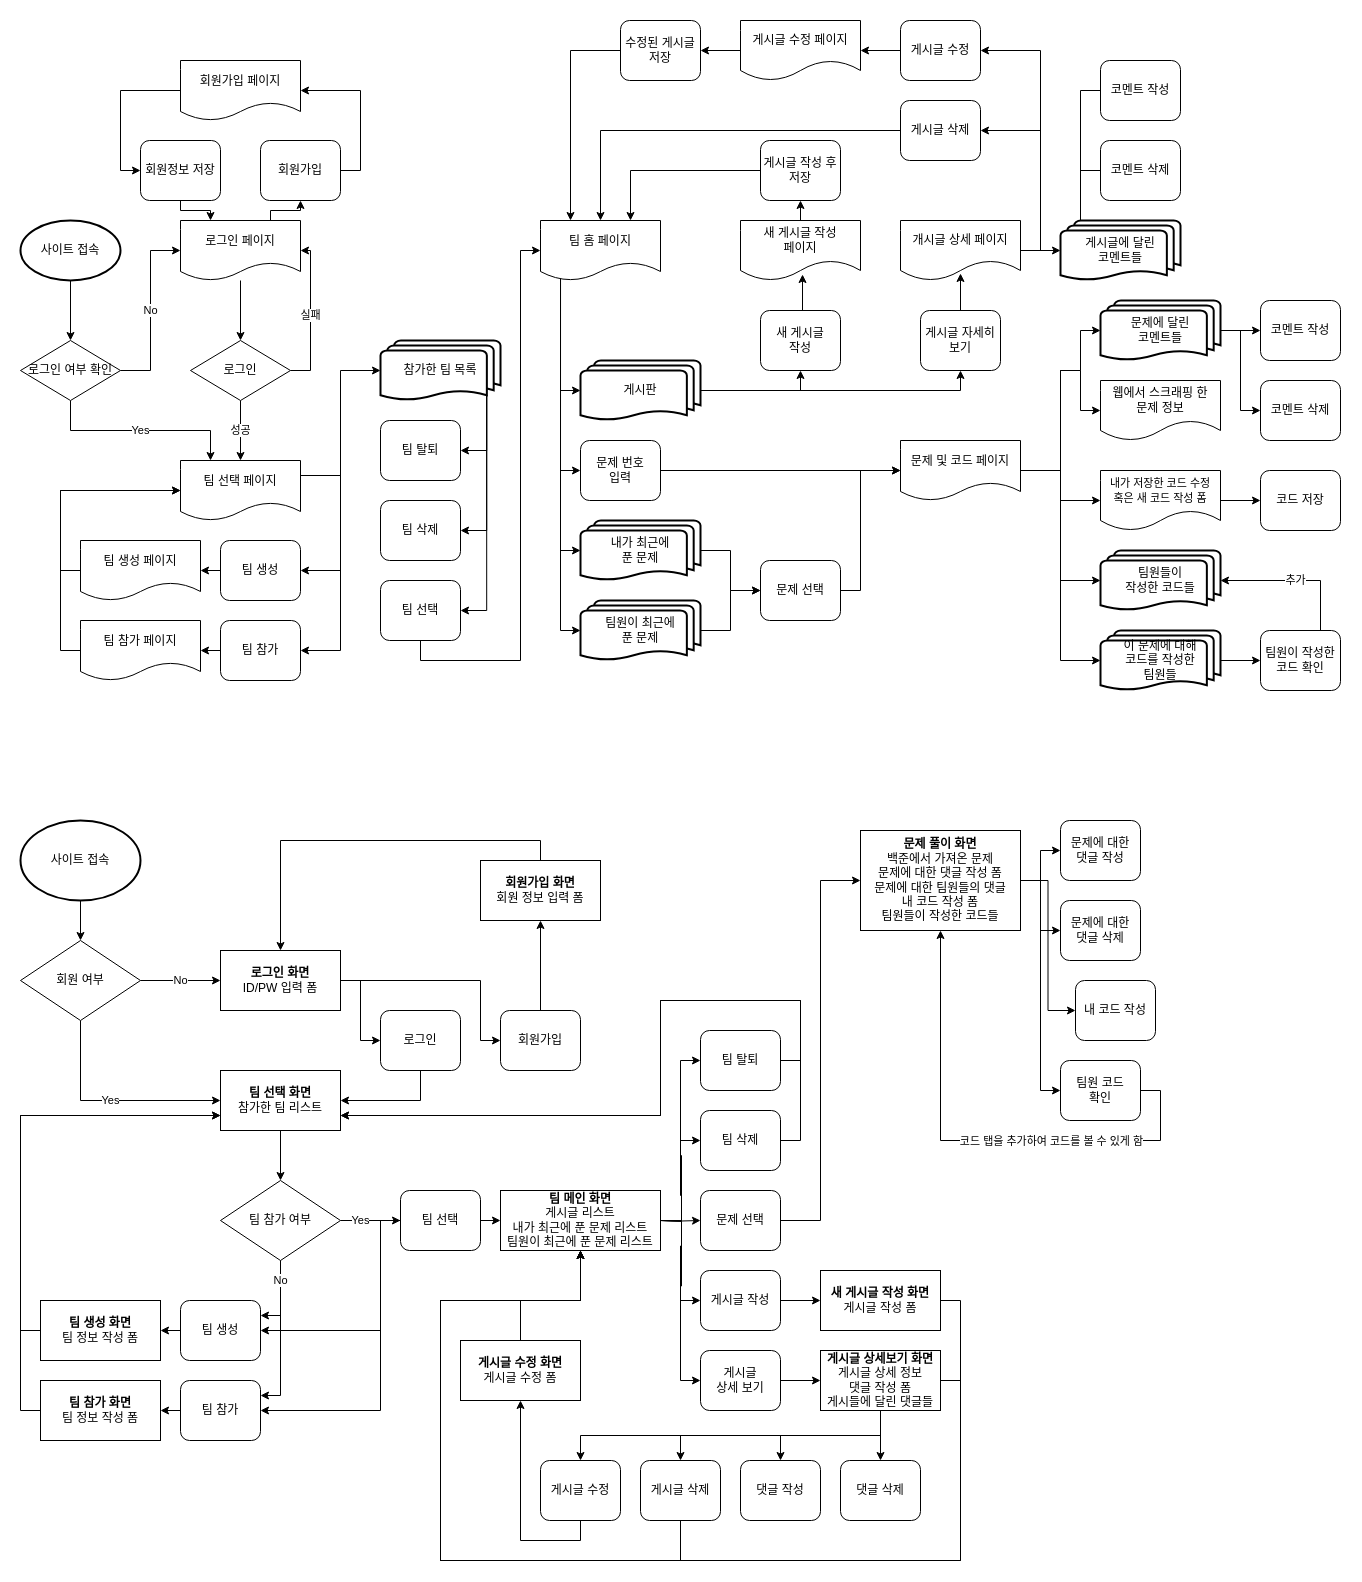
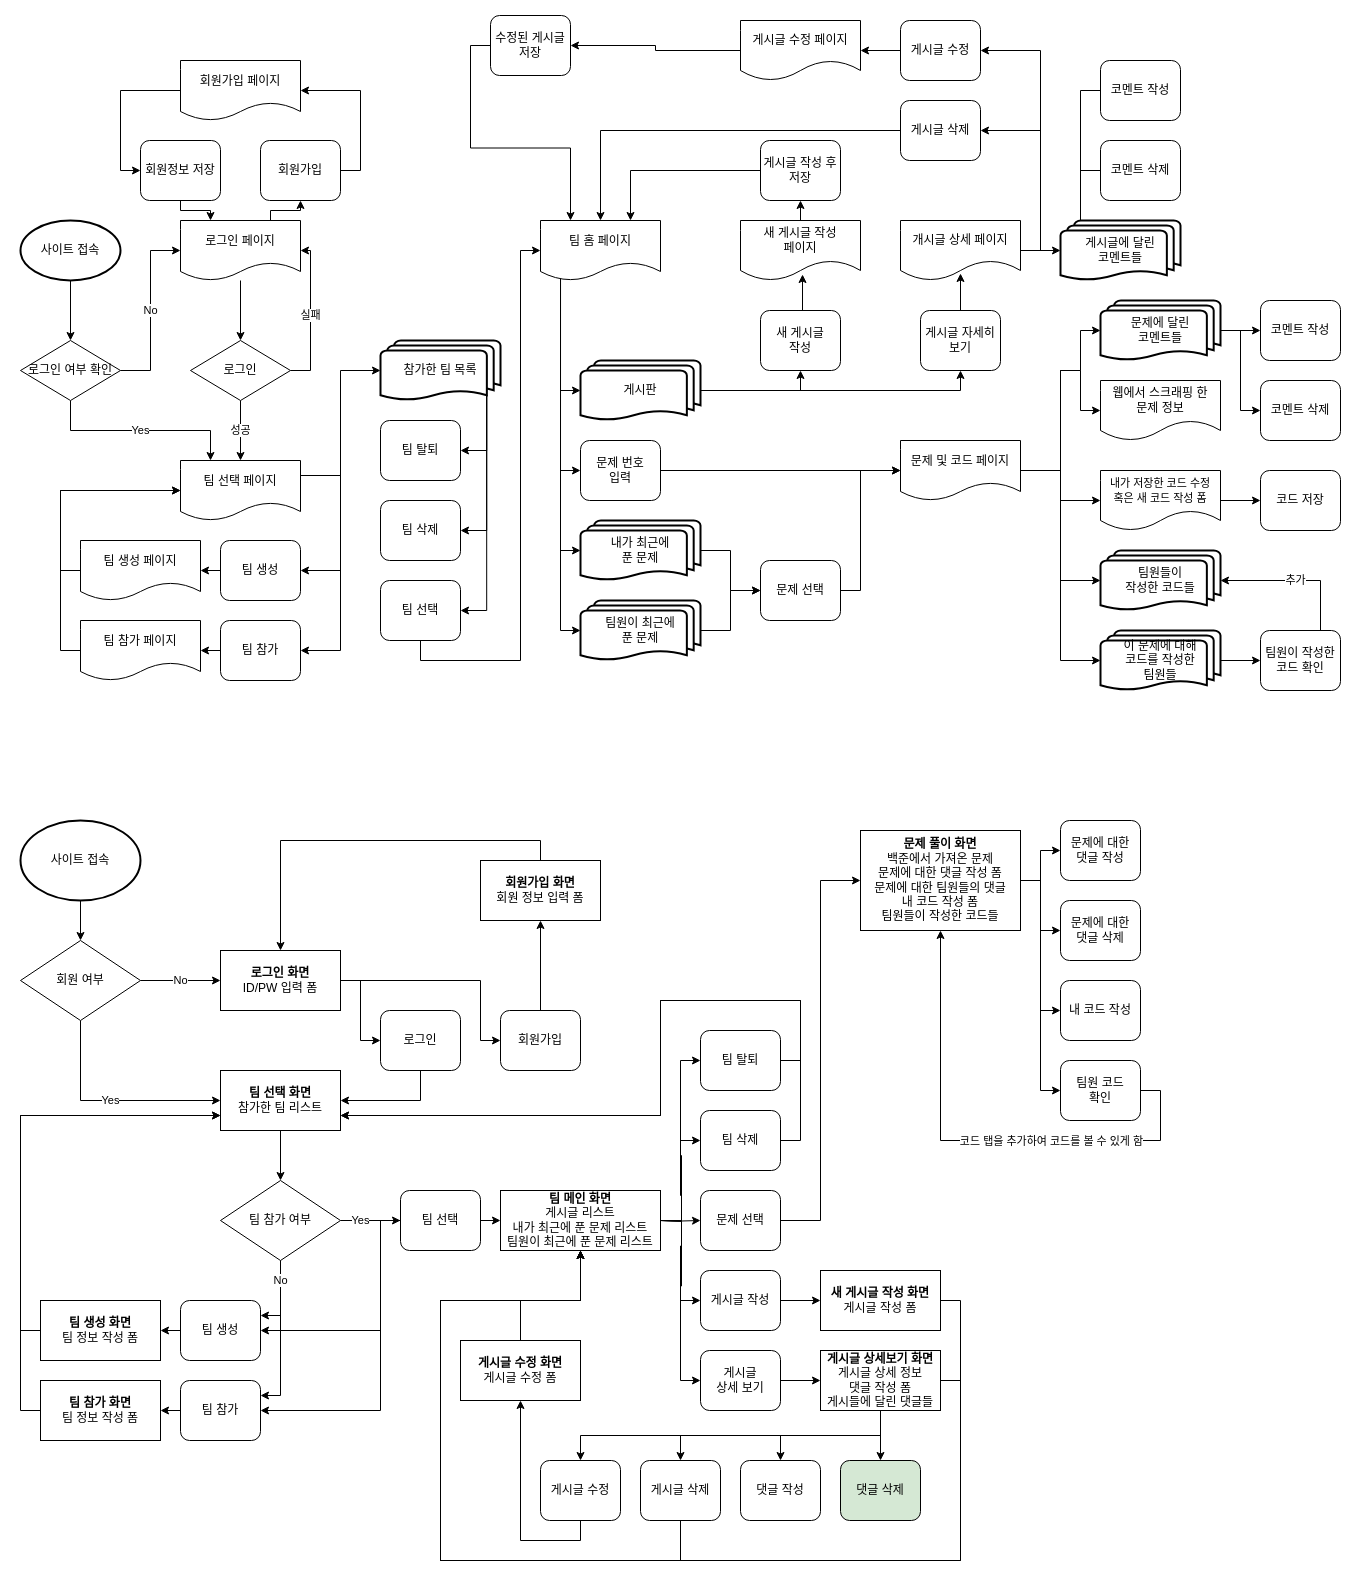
(661, 51) -> (531, 46)
(1116, 1011) -> (1101, 1011)
(881, 1491) -> (881, 1491)
